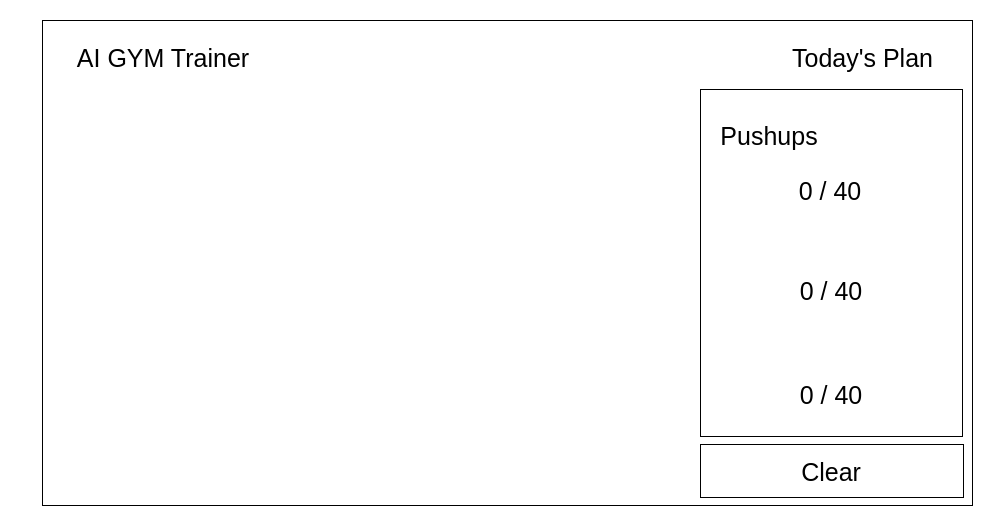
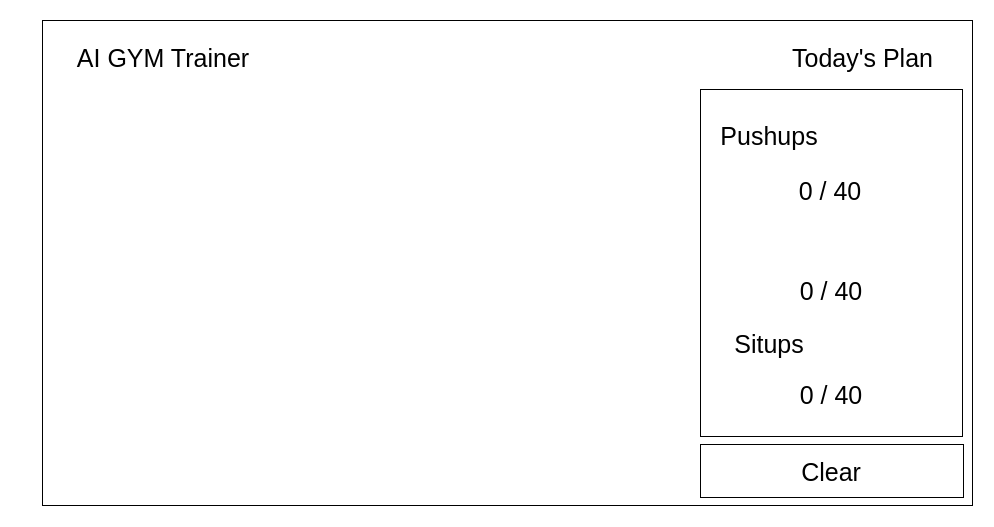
none -> (770, 344)
